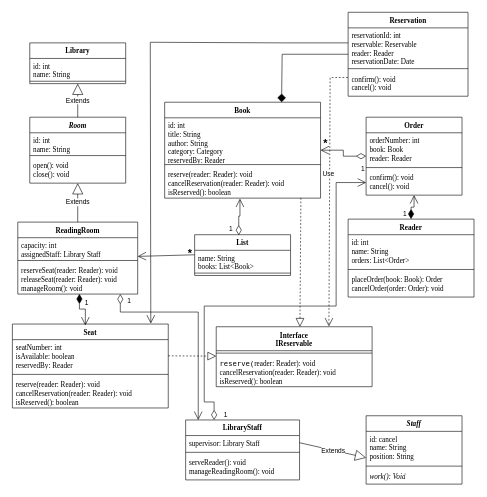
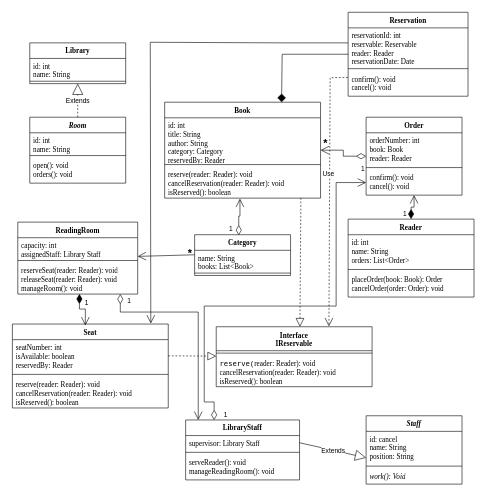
(78, 106) -> (78, 106)
(56, 171) -> (59, 171)
(78, 208) -> none
(243, 243) -> (243, 243)
